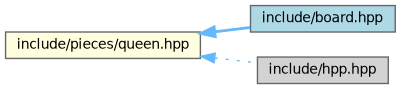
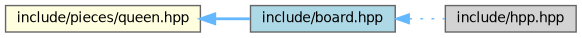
(236, 60) -> (427, 19)
